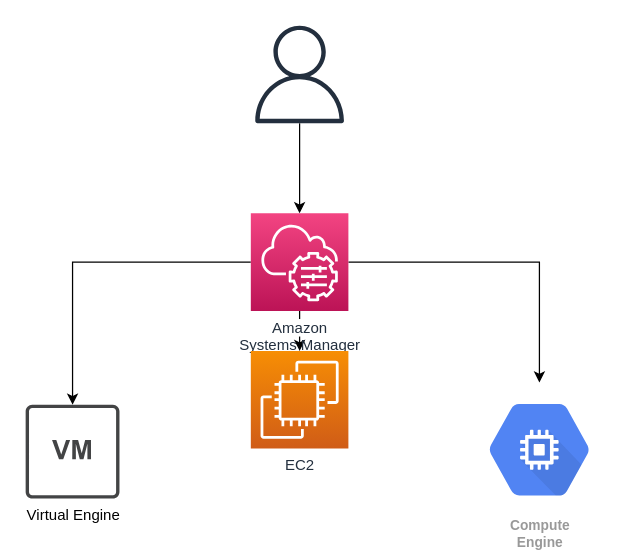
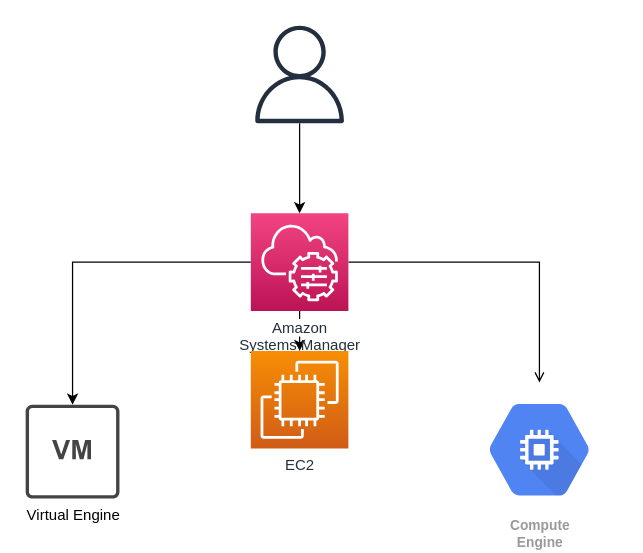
(539, 372) -> (539, 375)
